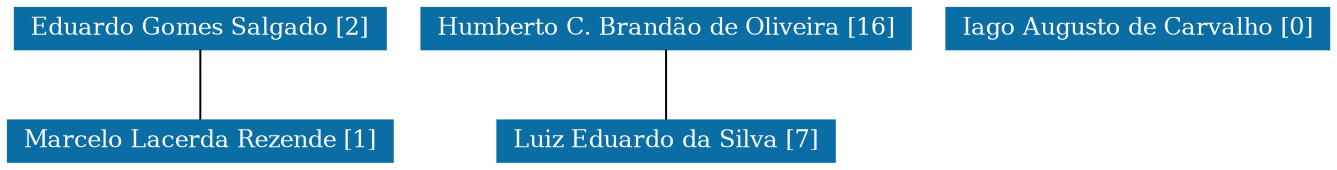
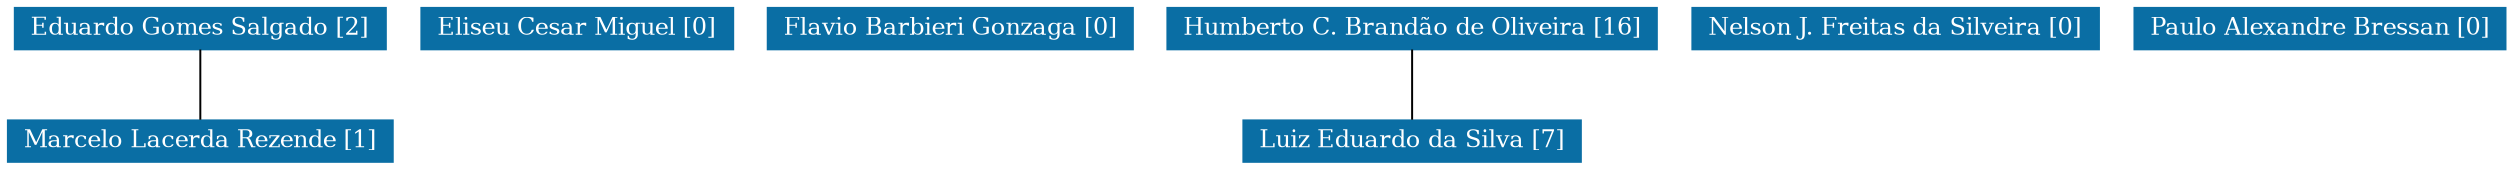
none -> (577, 29)
none -> (950, 29)
(1138, 29) -> none
none -> (1896, 29)
none -> (2320, 29)
